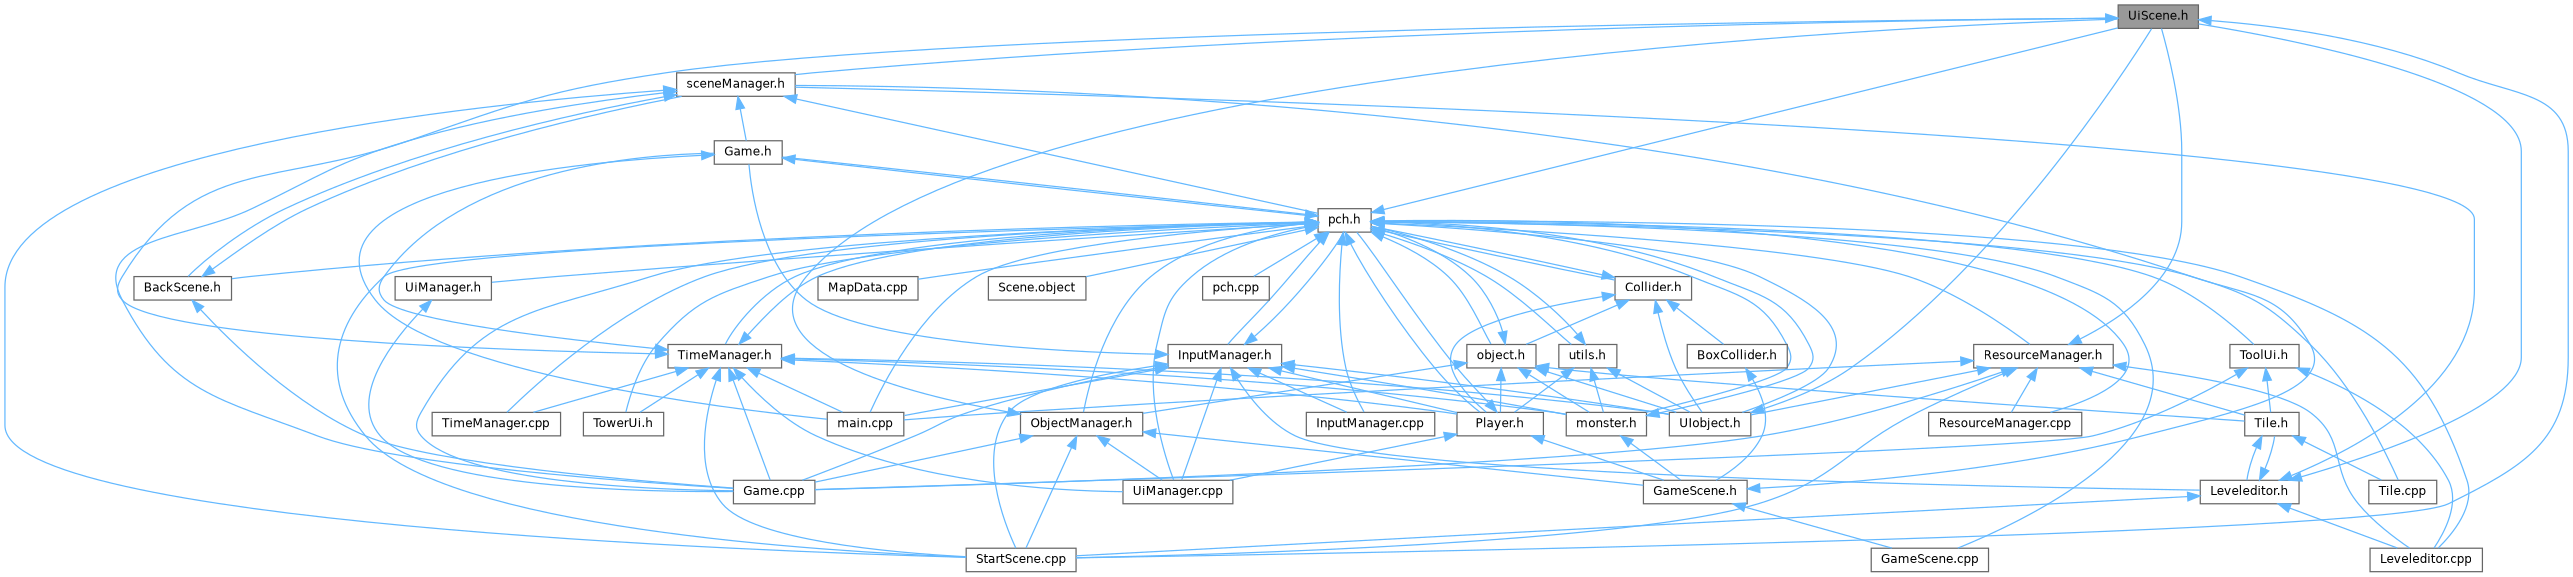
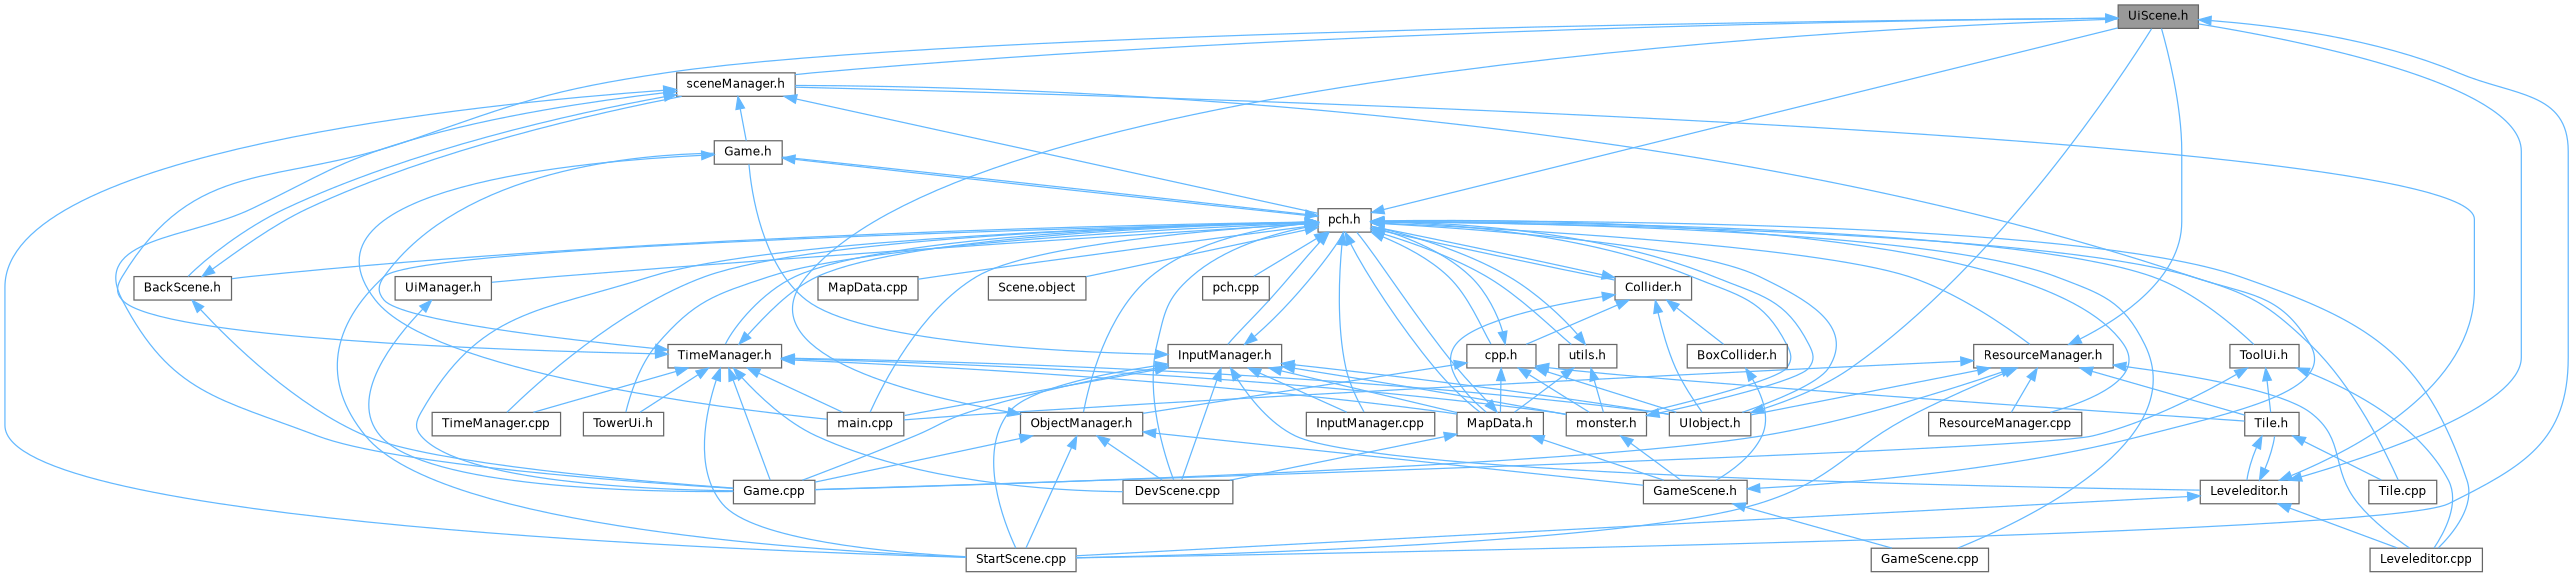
(1501, 356) -> (1501, 356)
(1654, 393) -> none
(1500, 424) -> (1500, 424)
(1178, 492) -> (1178, 492)
